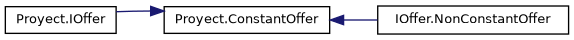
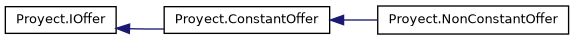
(133, 11) -> (147, 29)
(473, 20) -> (473, 20)
